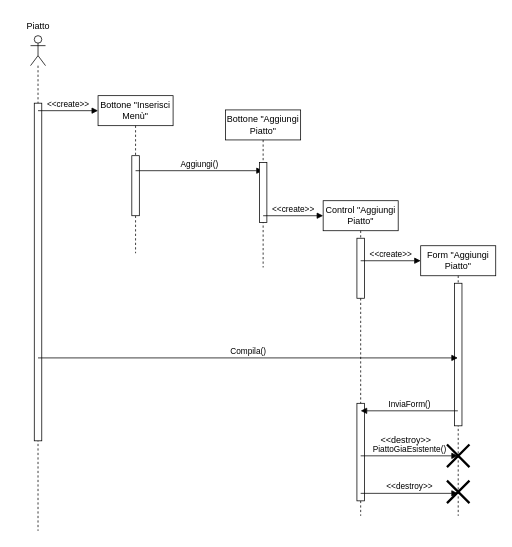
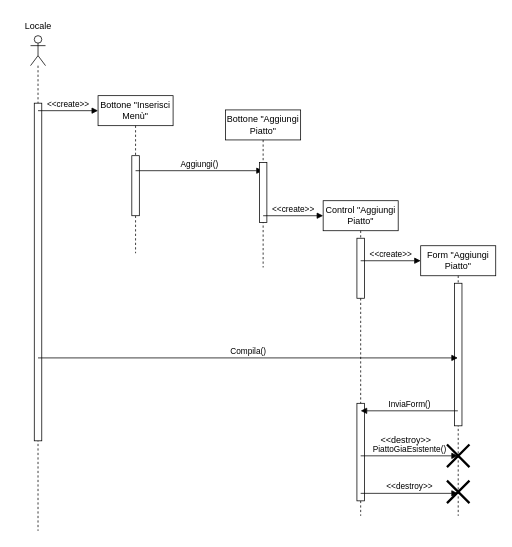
(38, 27) -> (38, 27)
